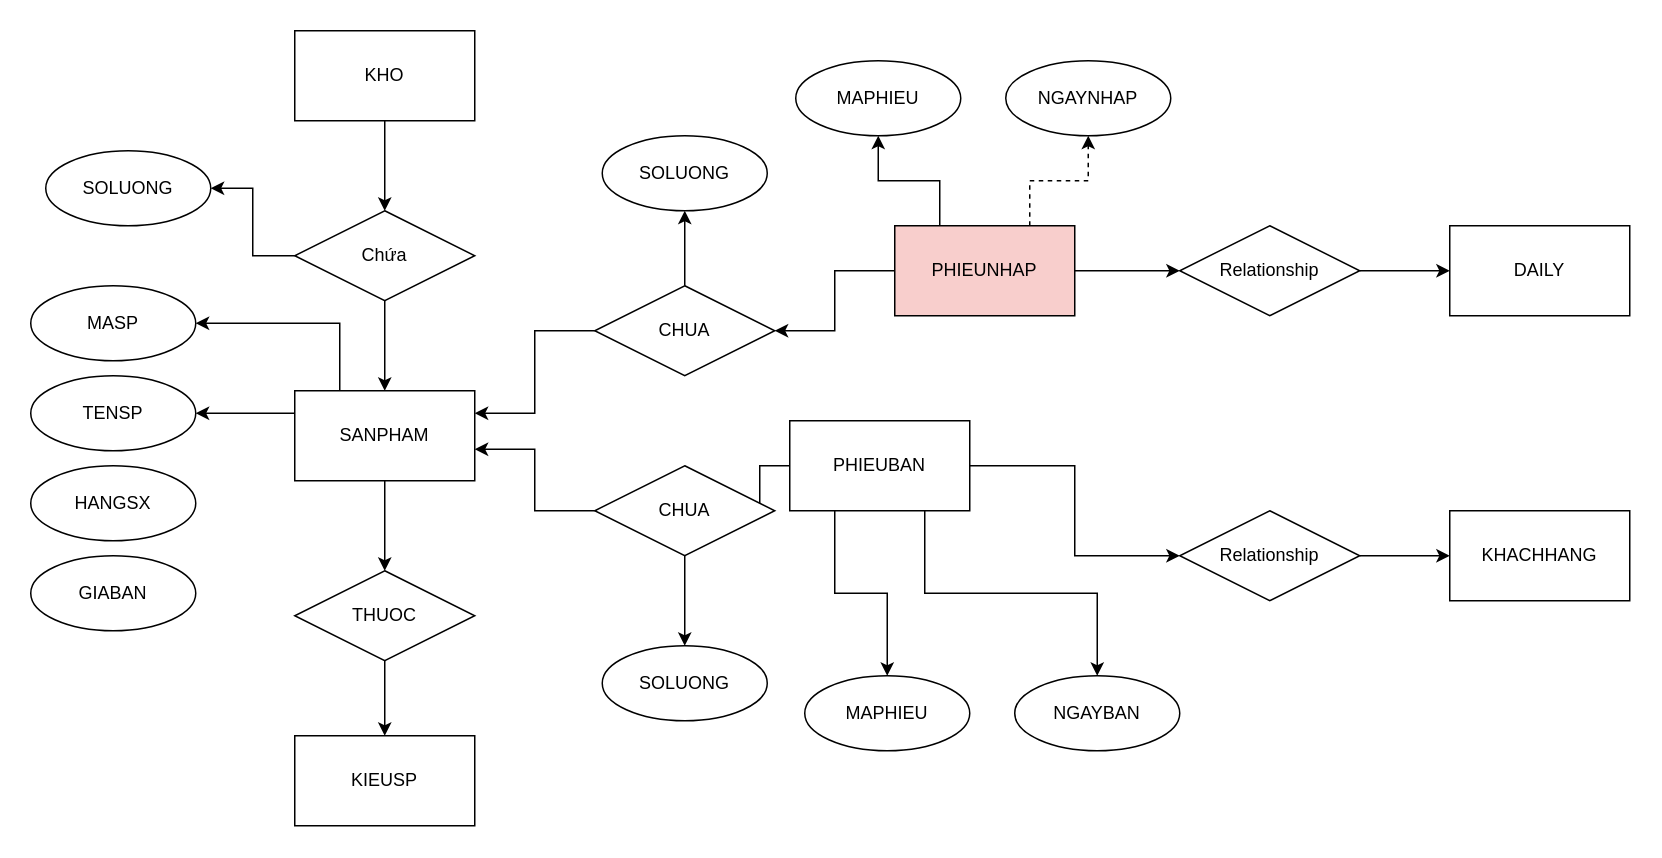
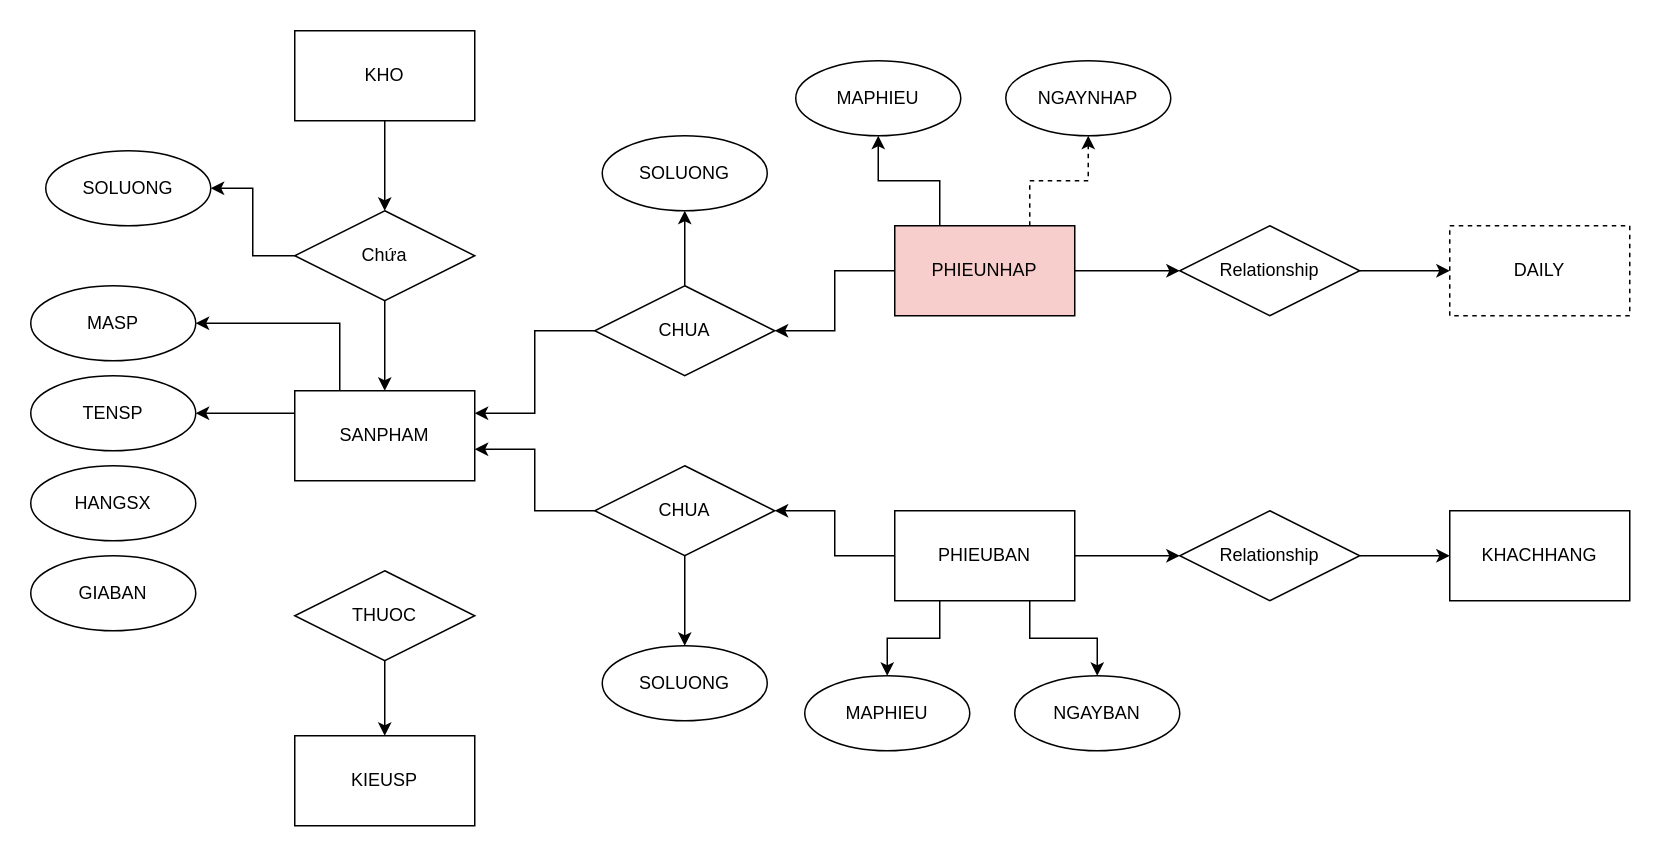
(1540, 271) -> (1540, 271)
(880, 466) -> (985, 556)
(385, 521) -> none
